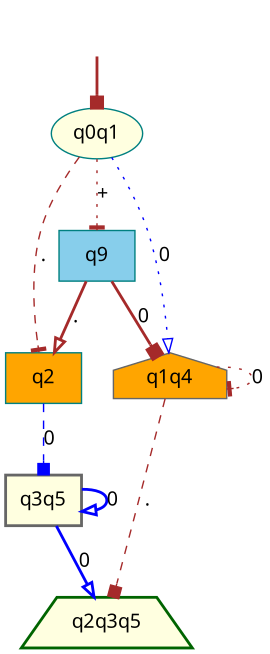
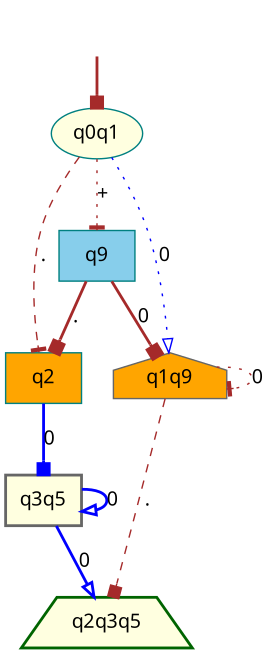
(73, 310) -> (73, 310)
(170, 378) -> (170, 378)
(44, 432) -> (44, 432)
